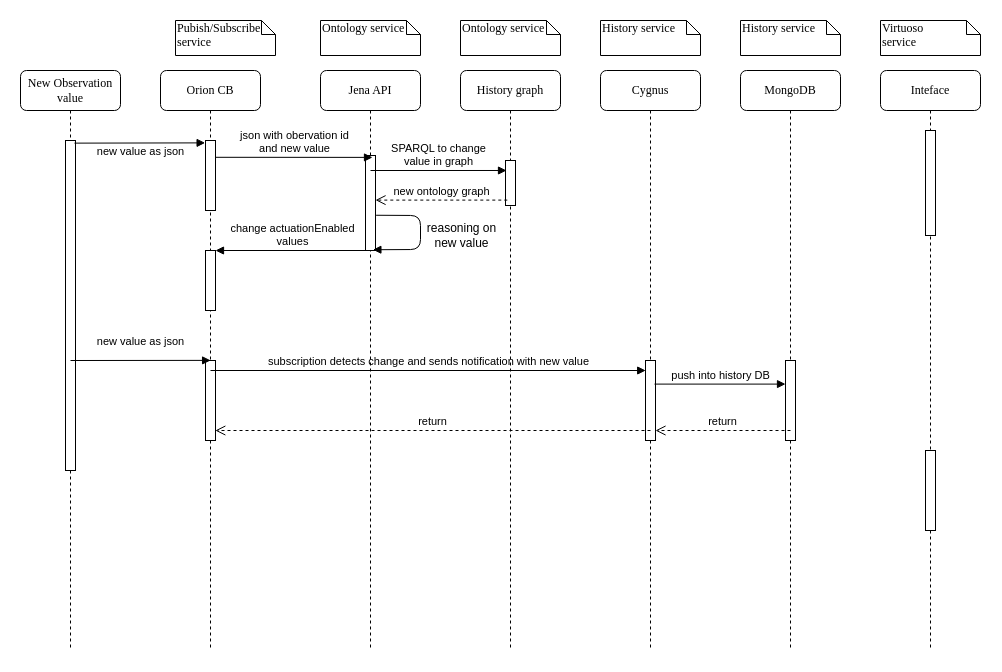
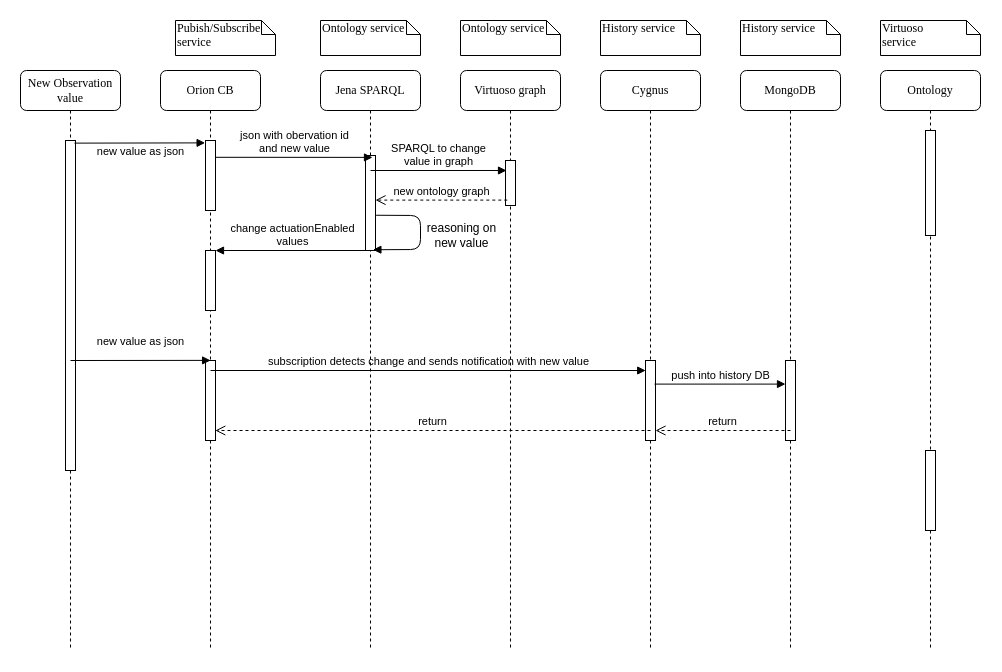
(371, 91) -> (371, 91)
(511, 91) -> (511, 91)
(931, 91) -> (931, 91)
